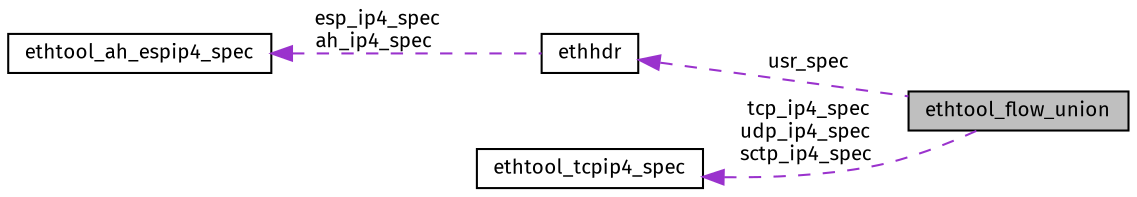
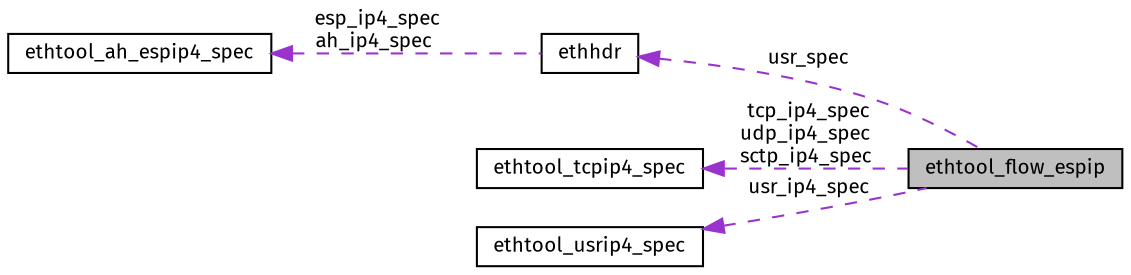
(1019, 111) -> (1015, 169)
none -> (590, 247)
